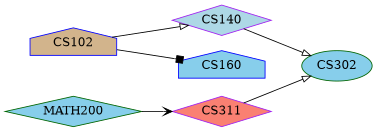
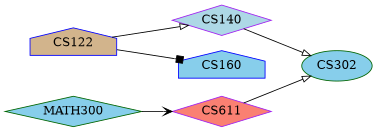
(73, 43) -> (73, 43)
(73, 111) -> (73, 111)
(222, 111) -> (222, 111)
